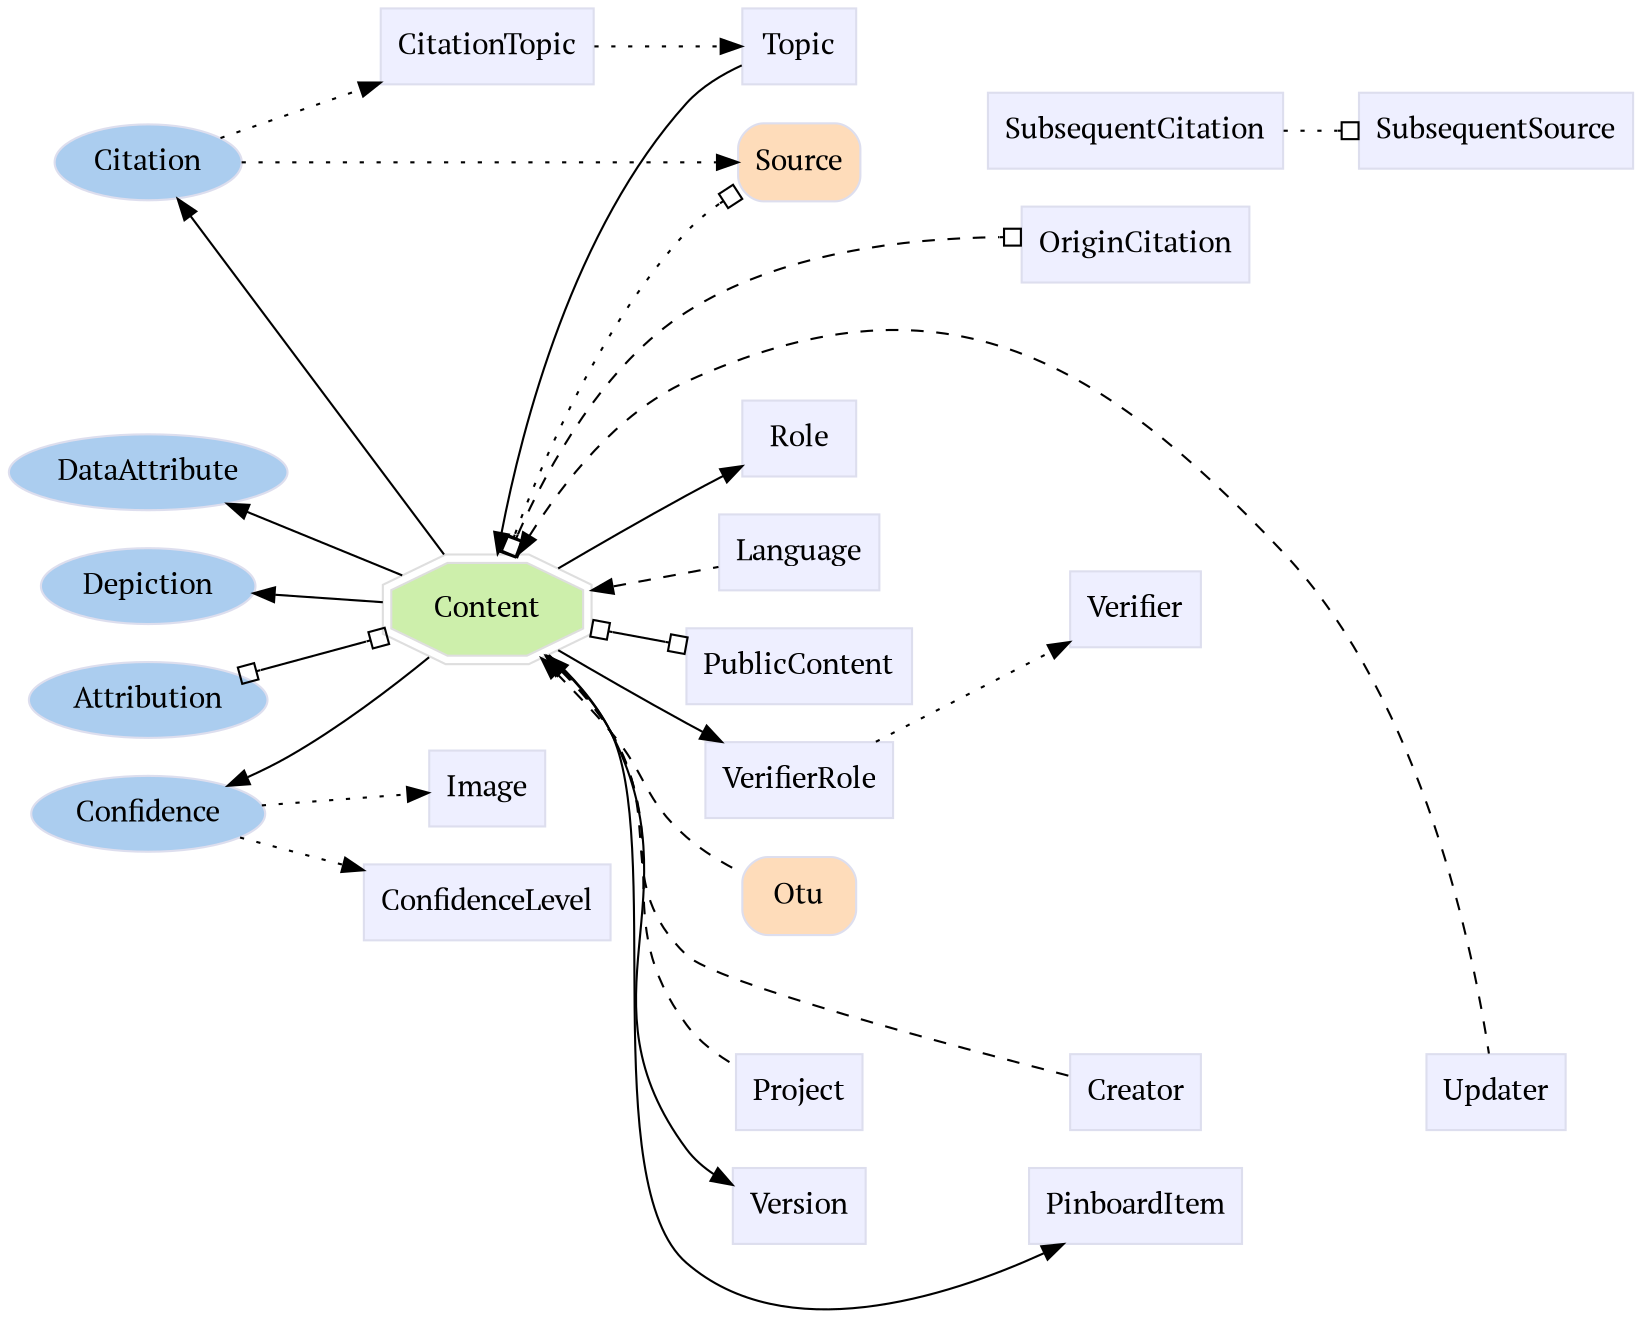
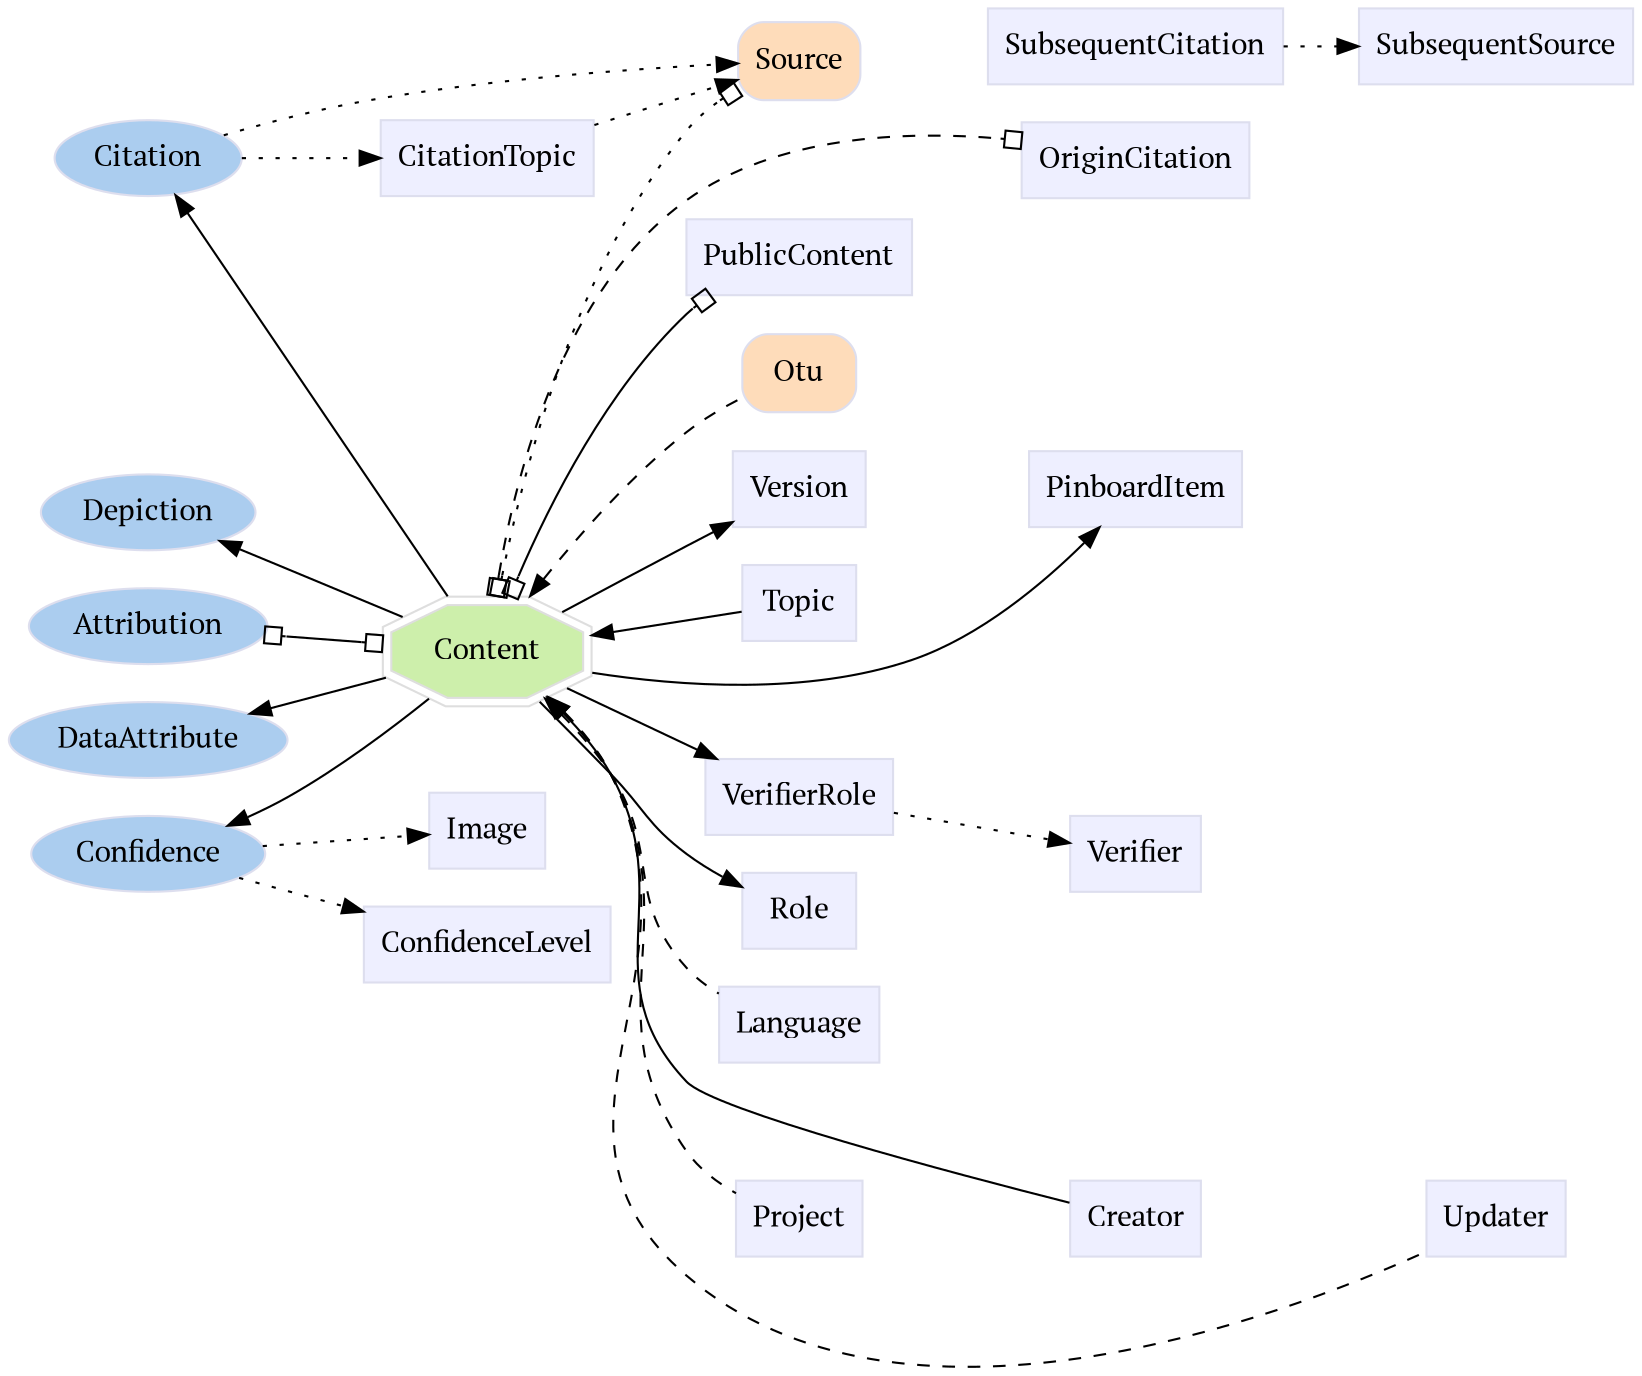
(657, 46) -> (655, 106)
(1310, 131) -> (1310, 46)
(724, 974) -> (687, 1082)
